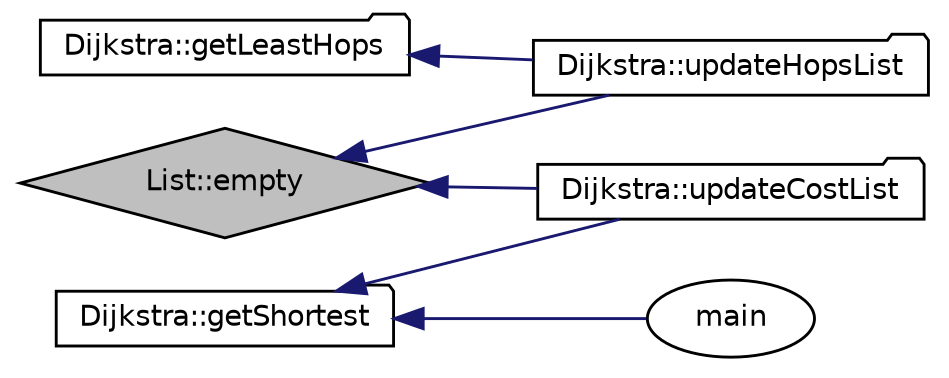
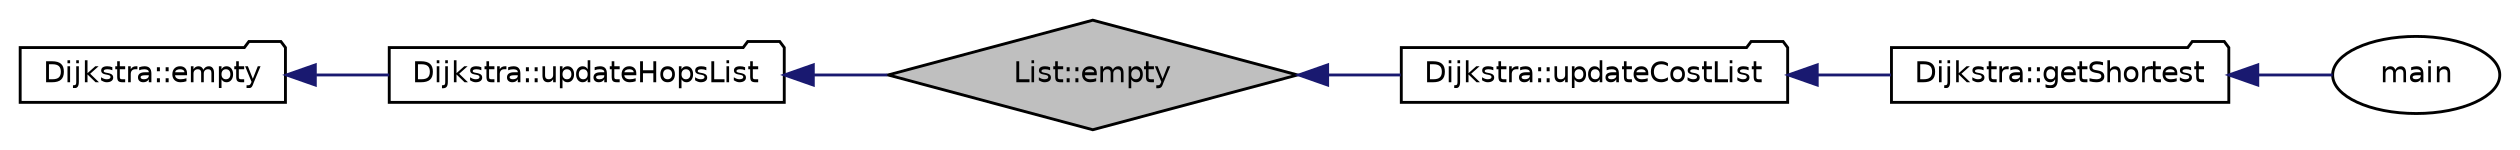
(225, 48) -> (153, 75)
(487, 123) -> (851, 75)
(492, 252) -> (1854, 75)
